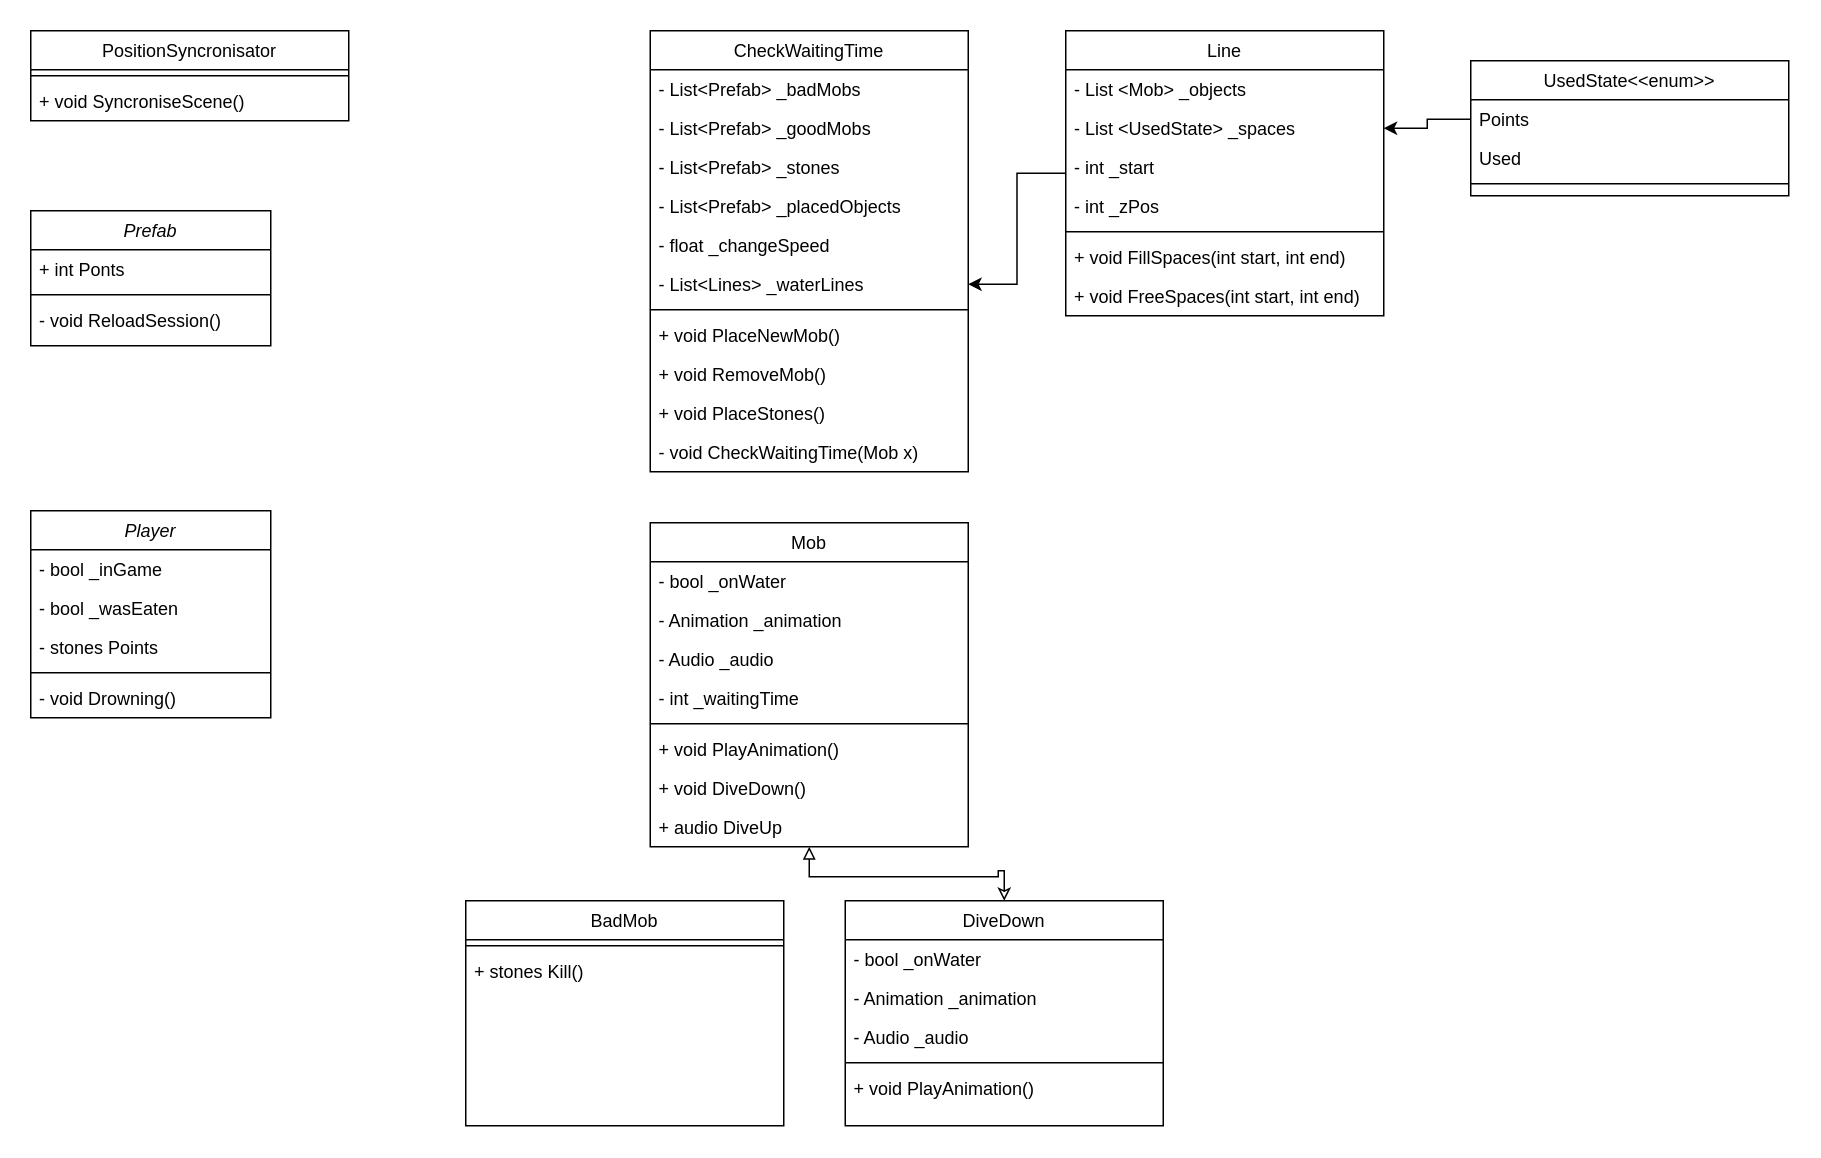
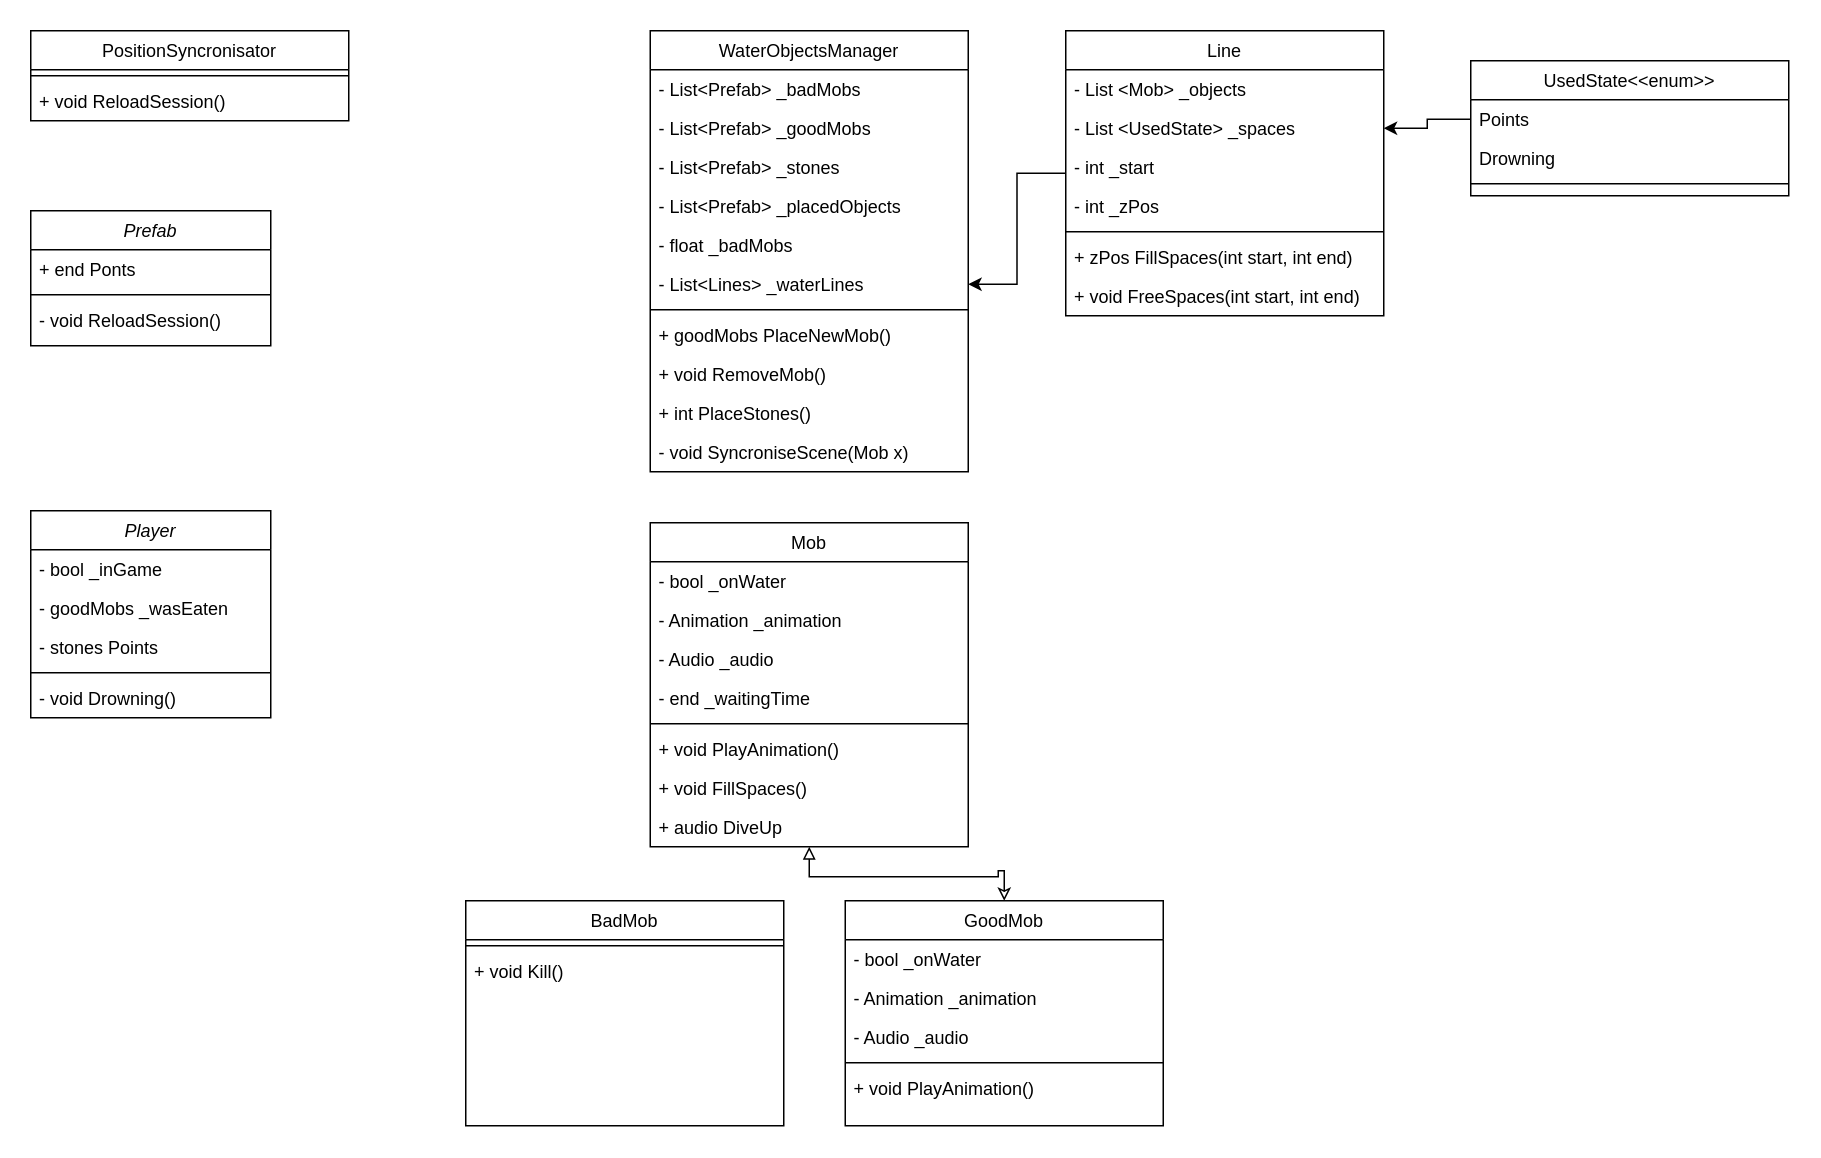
(809, 51) -> (809, 51)
(151, 102) -> (138, 102)
(1499, 159) -> (1517, 159)
(752, 246) -> (732, 246)
(1232, 258) -> (1235, 258)
(87, 270) -> (90, 270)
(750, 336) -> (772, 336)
(750, 414) -> (745, 414)
(793, 453) -> (793, 453)
(113, 609) -> (135, 609)
(735, 699) -> (738, 699)
(735, 789) -> (740, 789)
(1004, 921) -> (1004, 921)
(538, 972) -> (525, 972)
